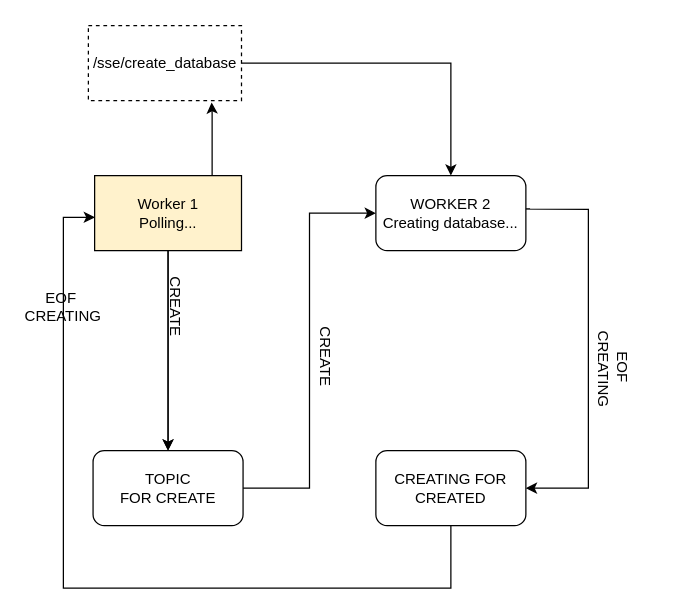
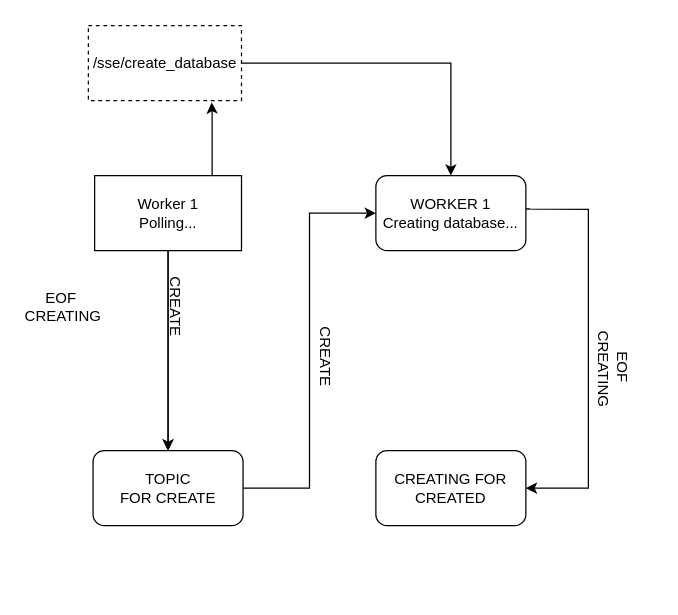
(168, 213) -> (168, 213)
(451, 213) -> (451, 213)
(91, 588) -> none
